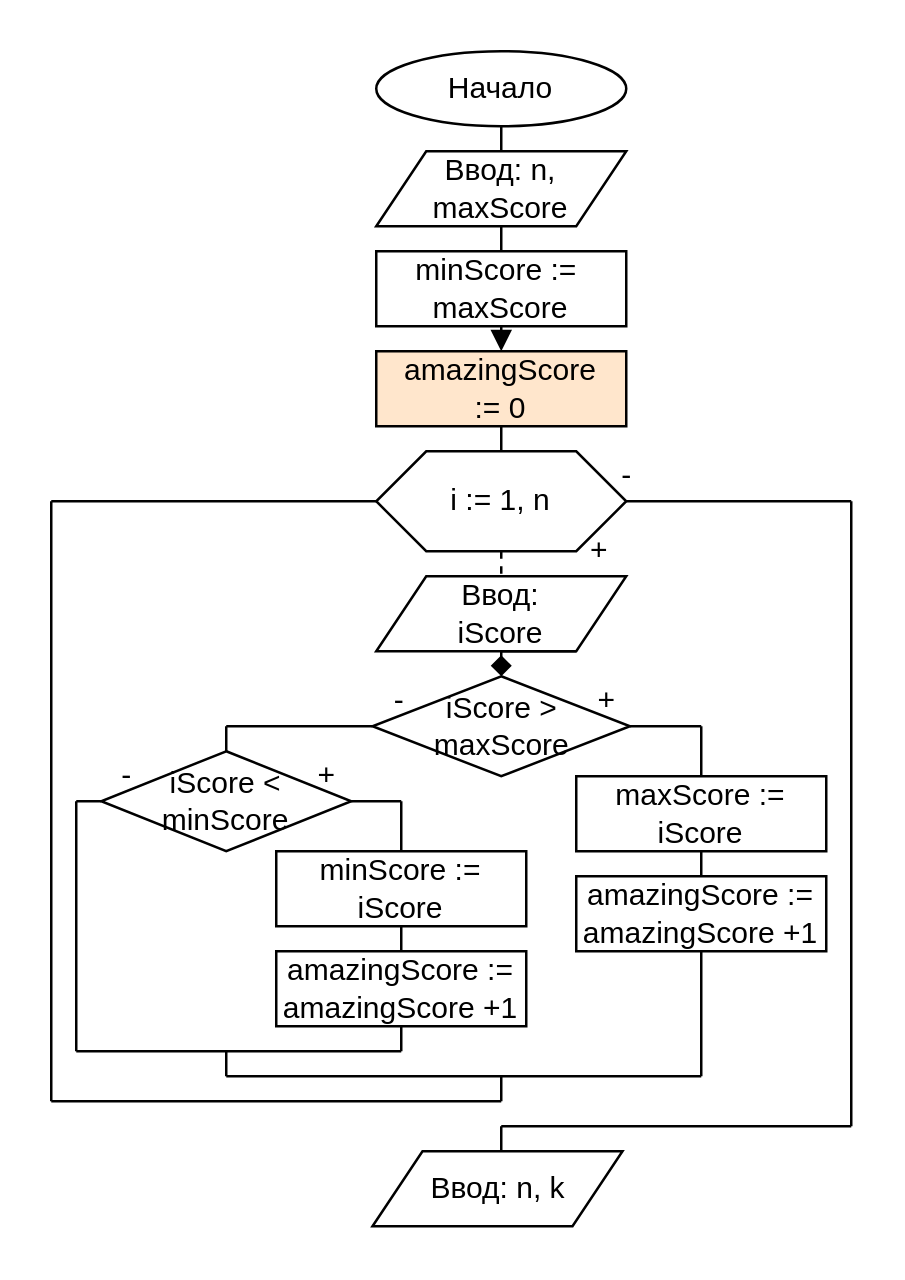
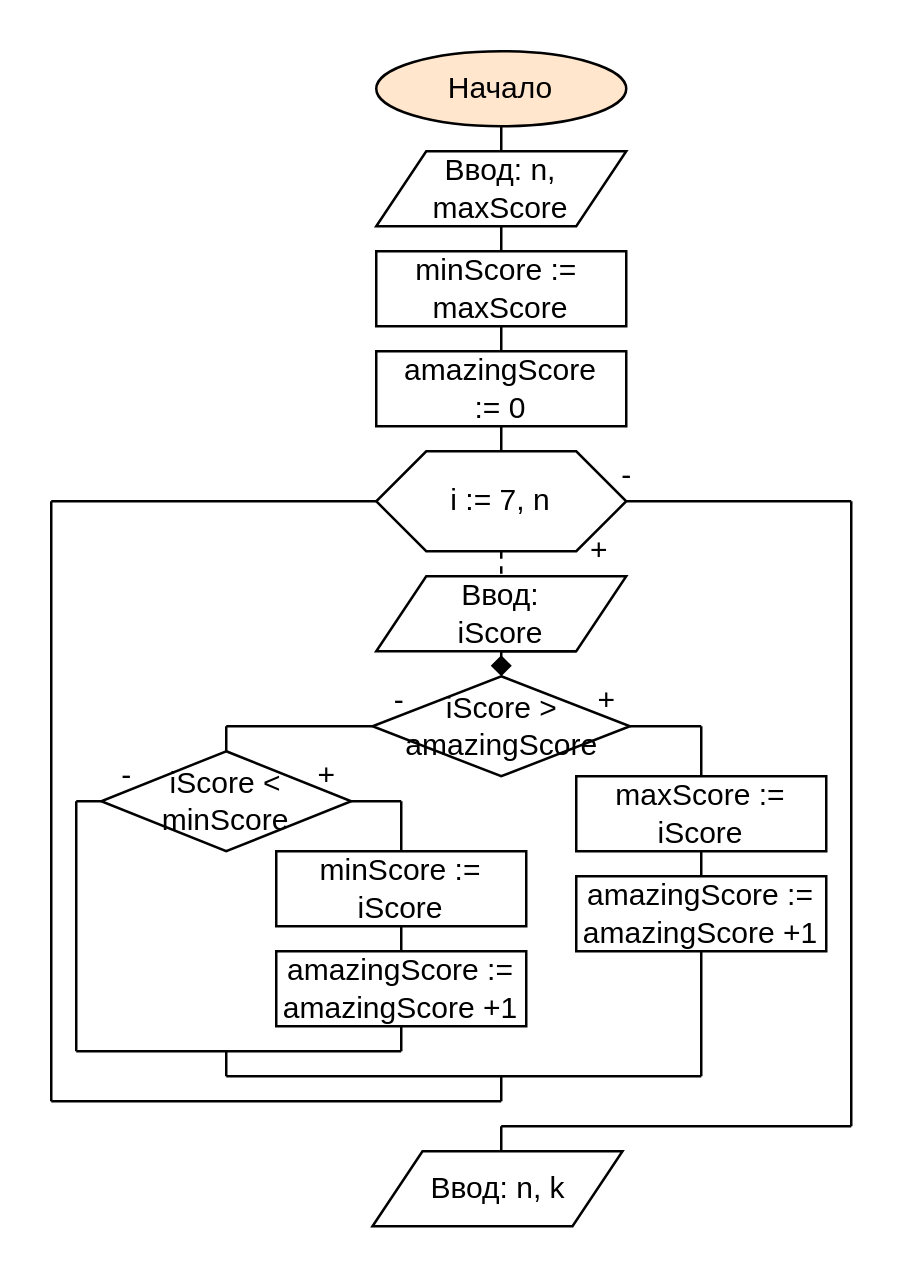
(501, 89) -> (501, 89)
(501, 330) -> (501, 338)
(501, 389) -> (501, 389)
(501, 501) -> (501, 501)
(503, 726) -> (503, 726)
